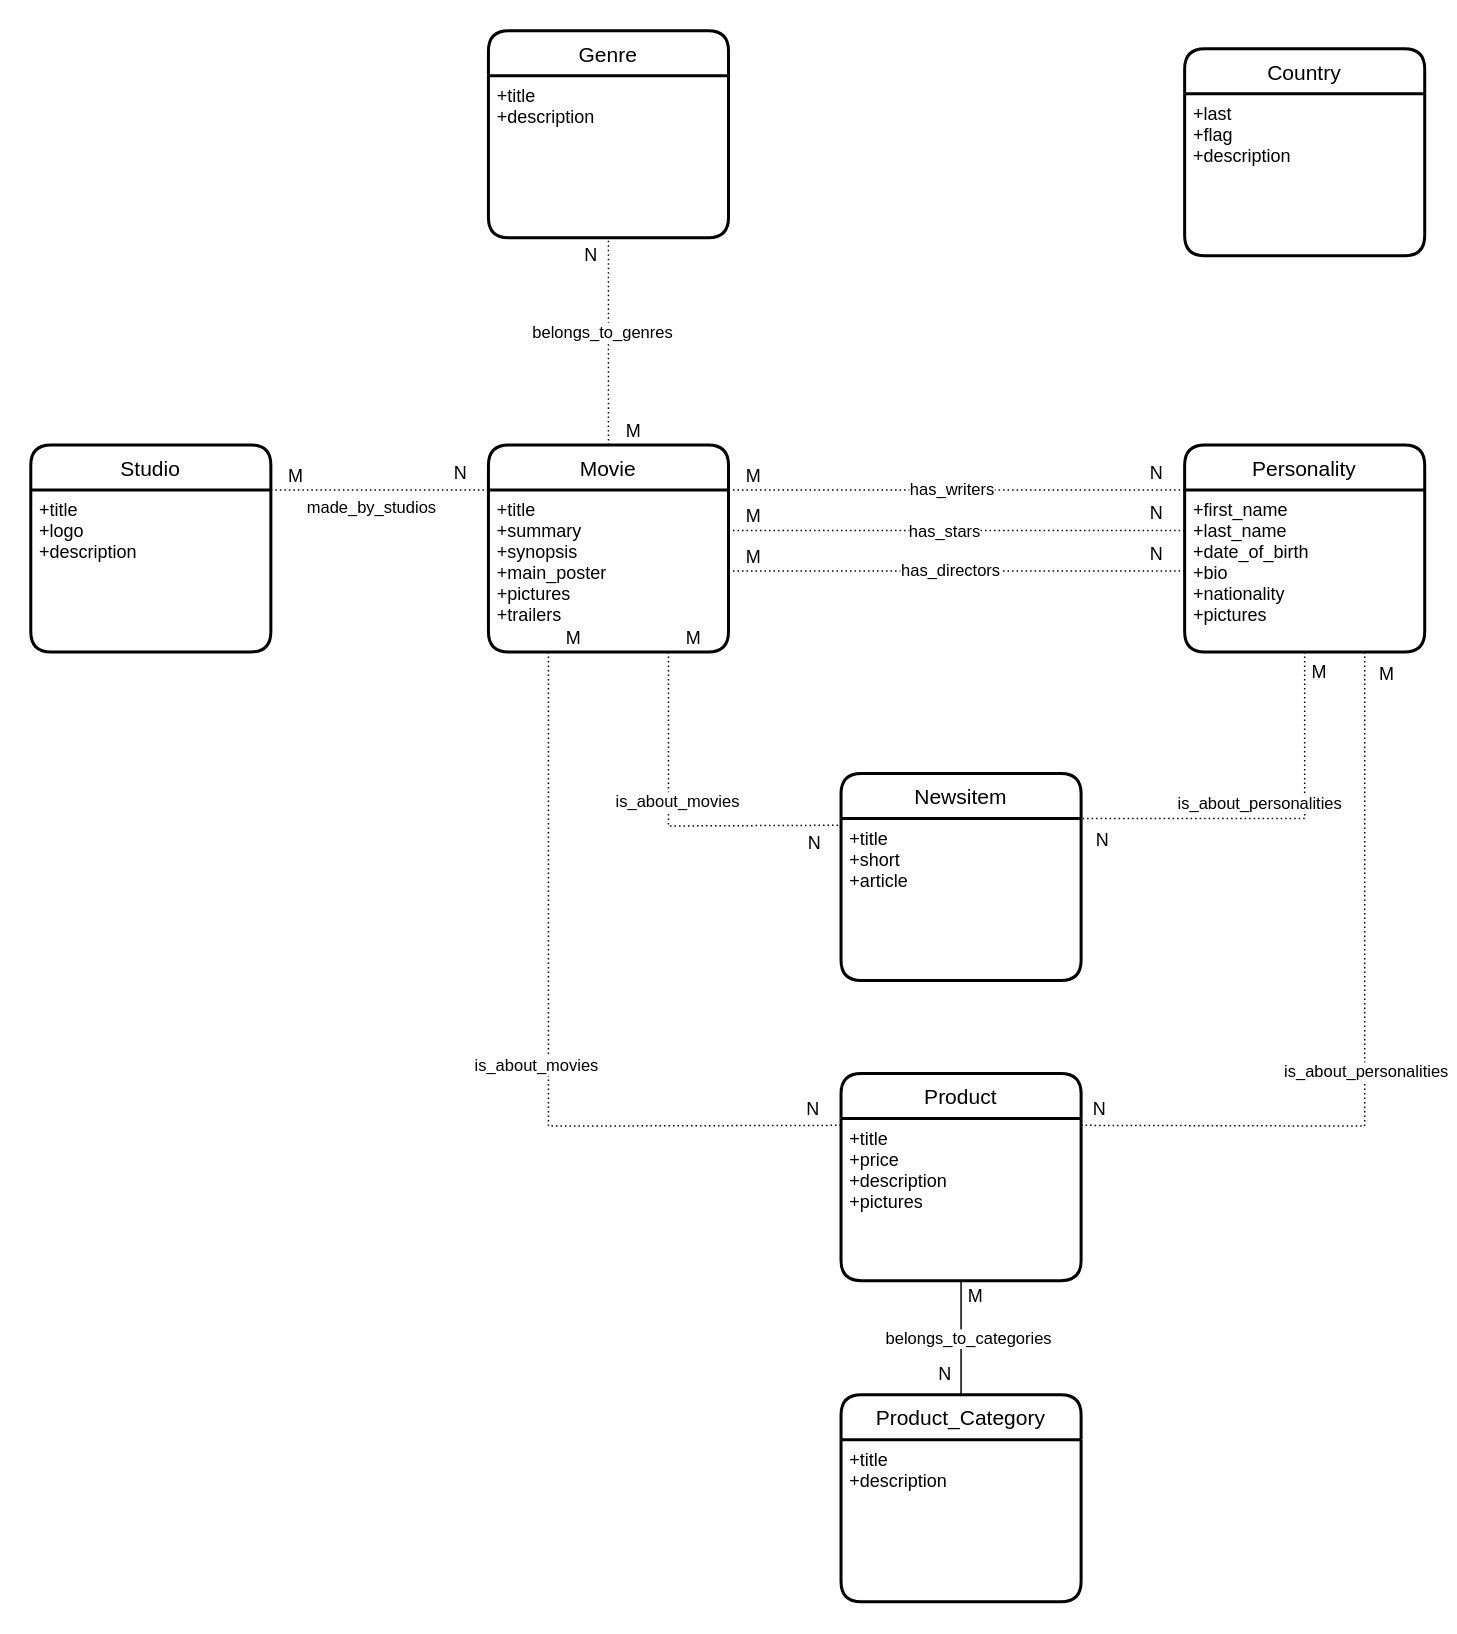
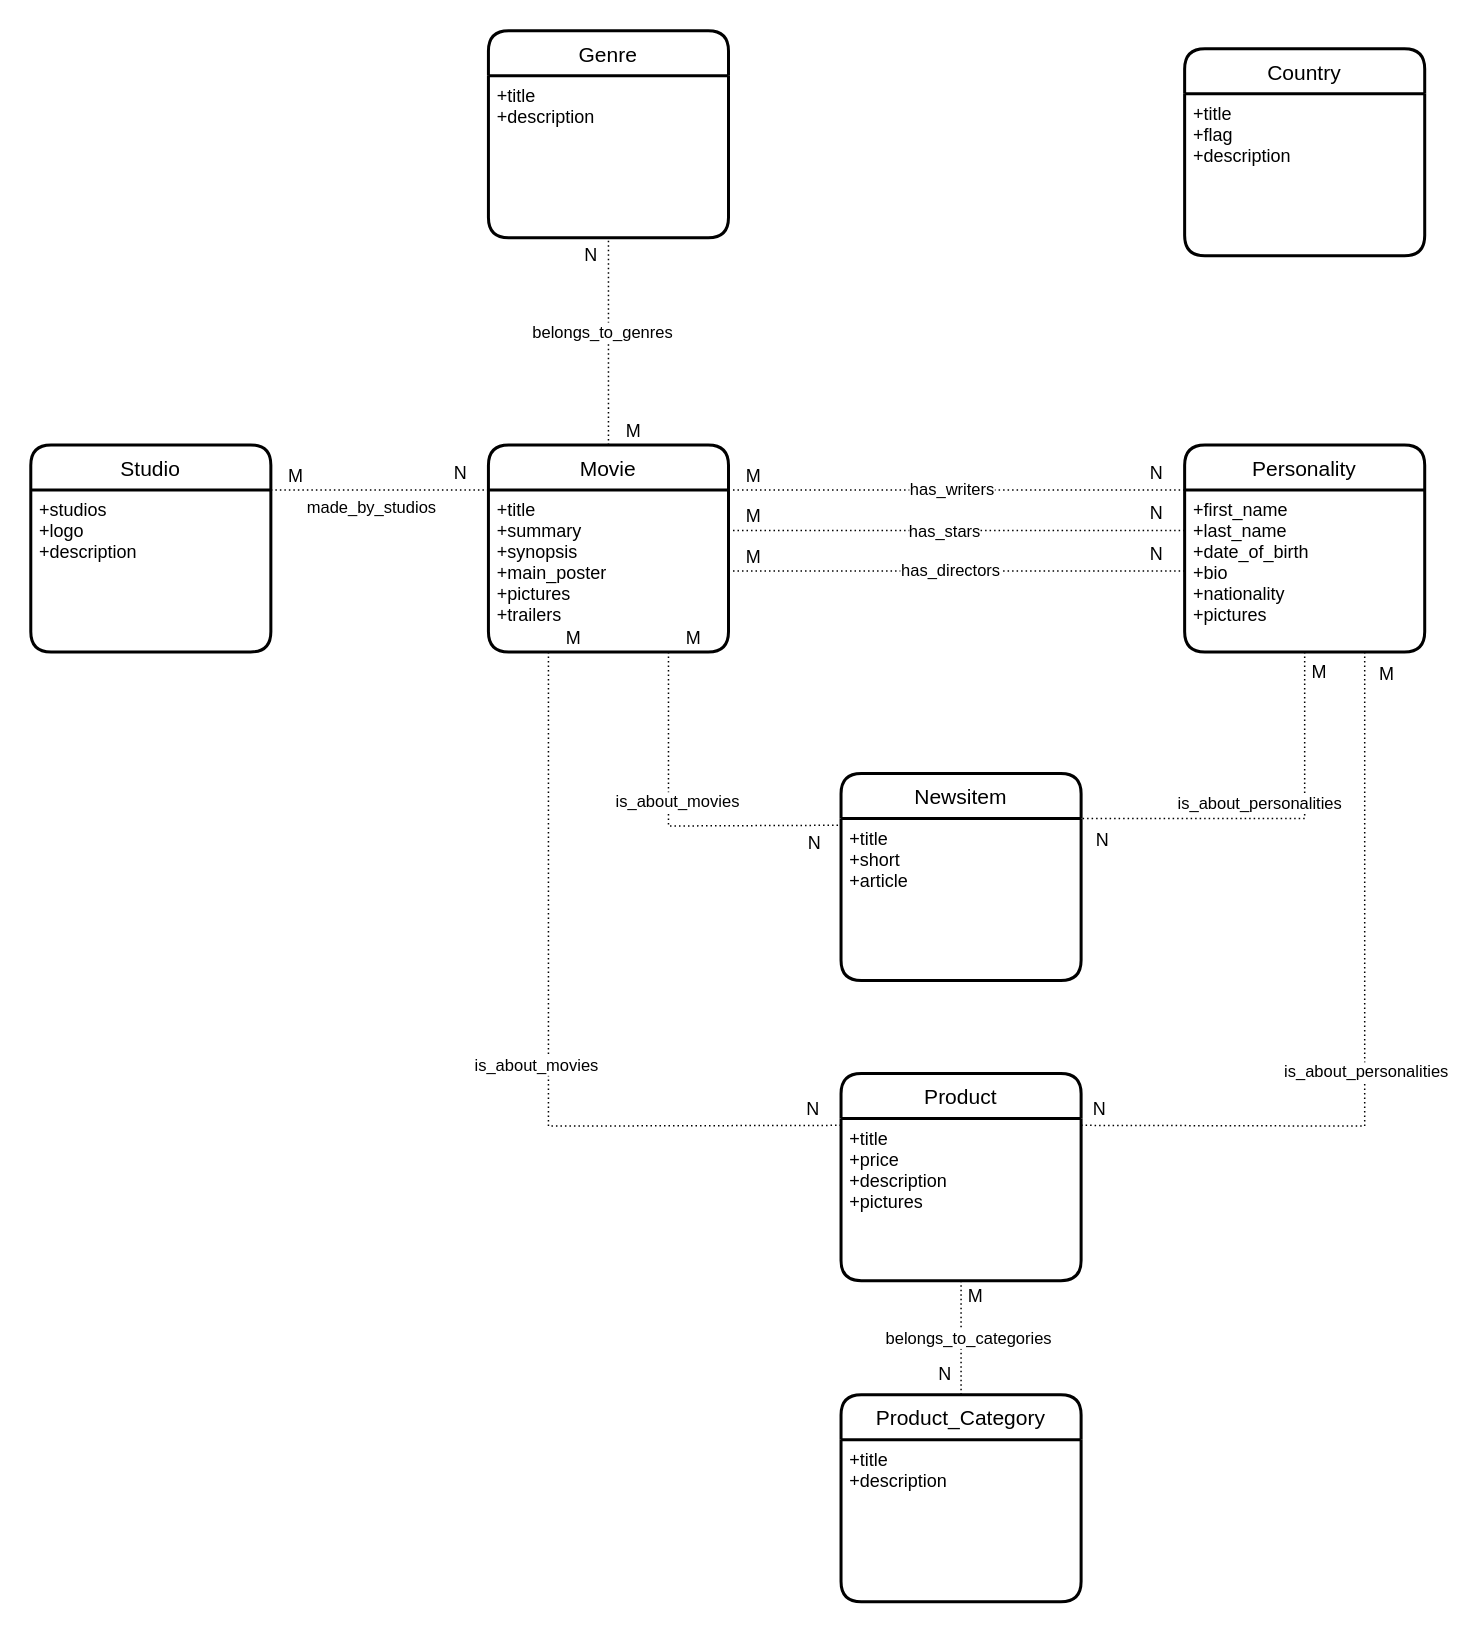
(1215, 114) -> (1218, 114)
(65, 510) -> (77, 510)
(961, 1306) -> (961, 1306)
